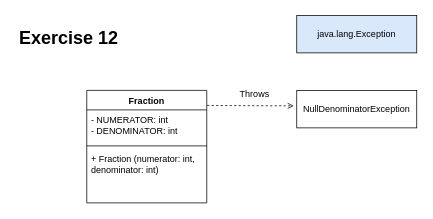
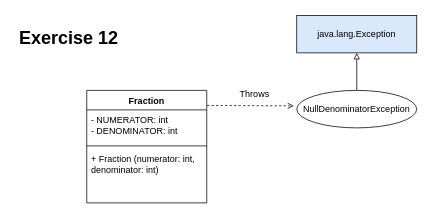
none -> (357, 75)
(357, 109) -> (357, 109)
